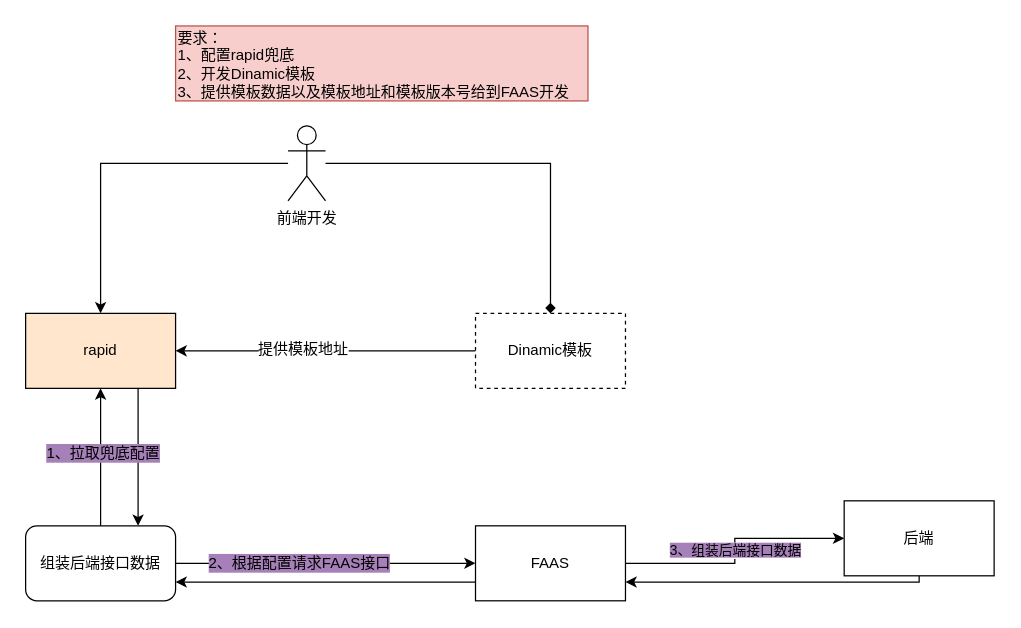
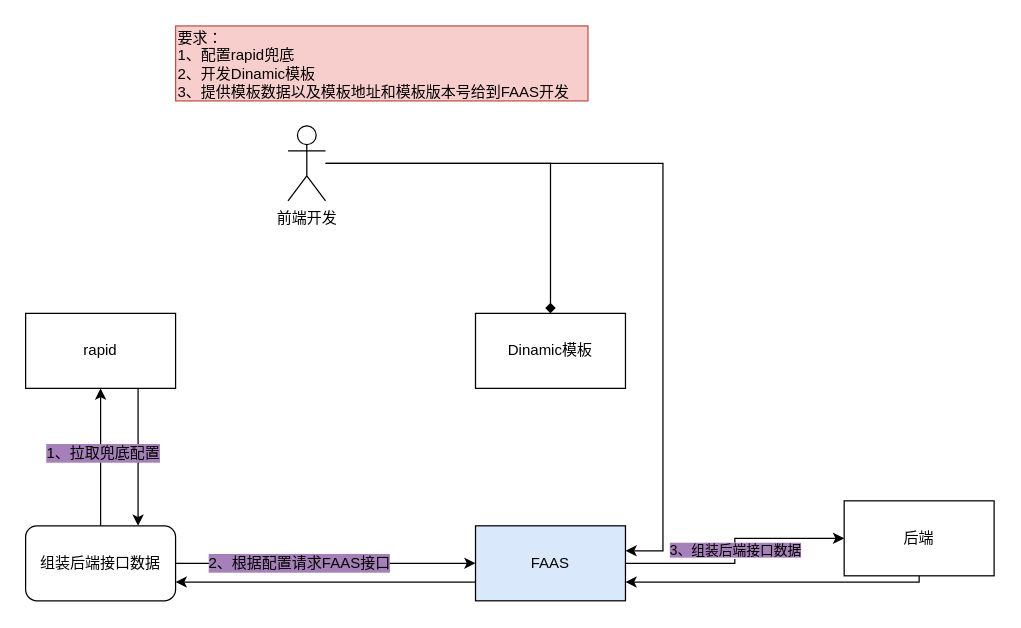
(124, 163) -> none
none -> (663, 316)
(101, 351) -> (101, 351)
(330, 351) -> none
(551, 351) -> (551, 351)
(551, 563) -> (551, 563)
